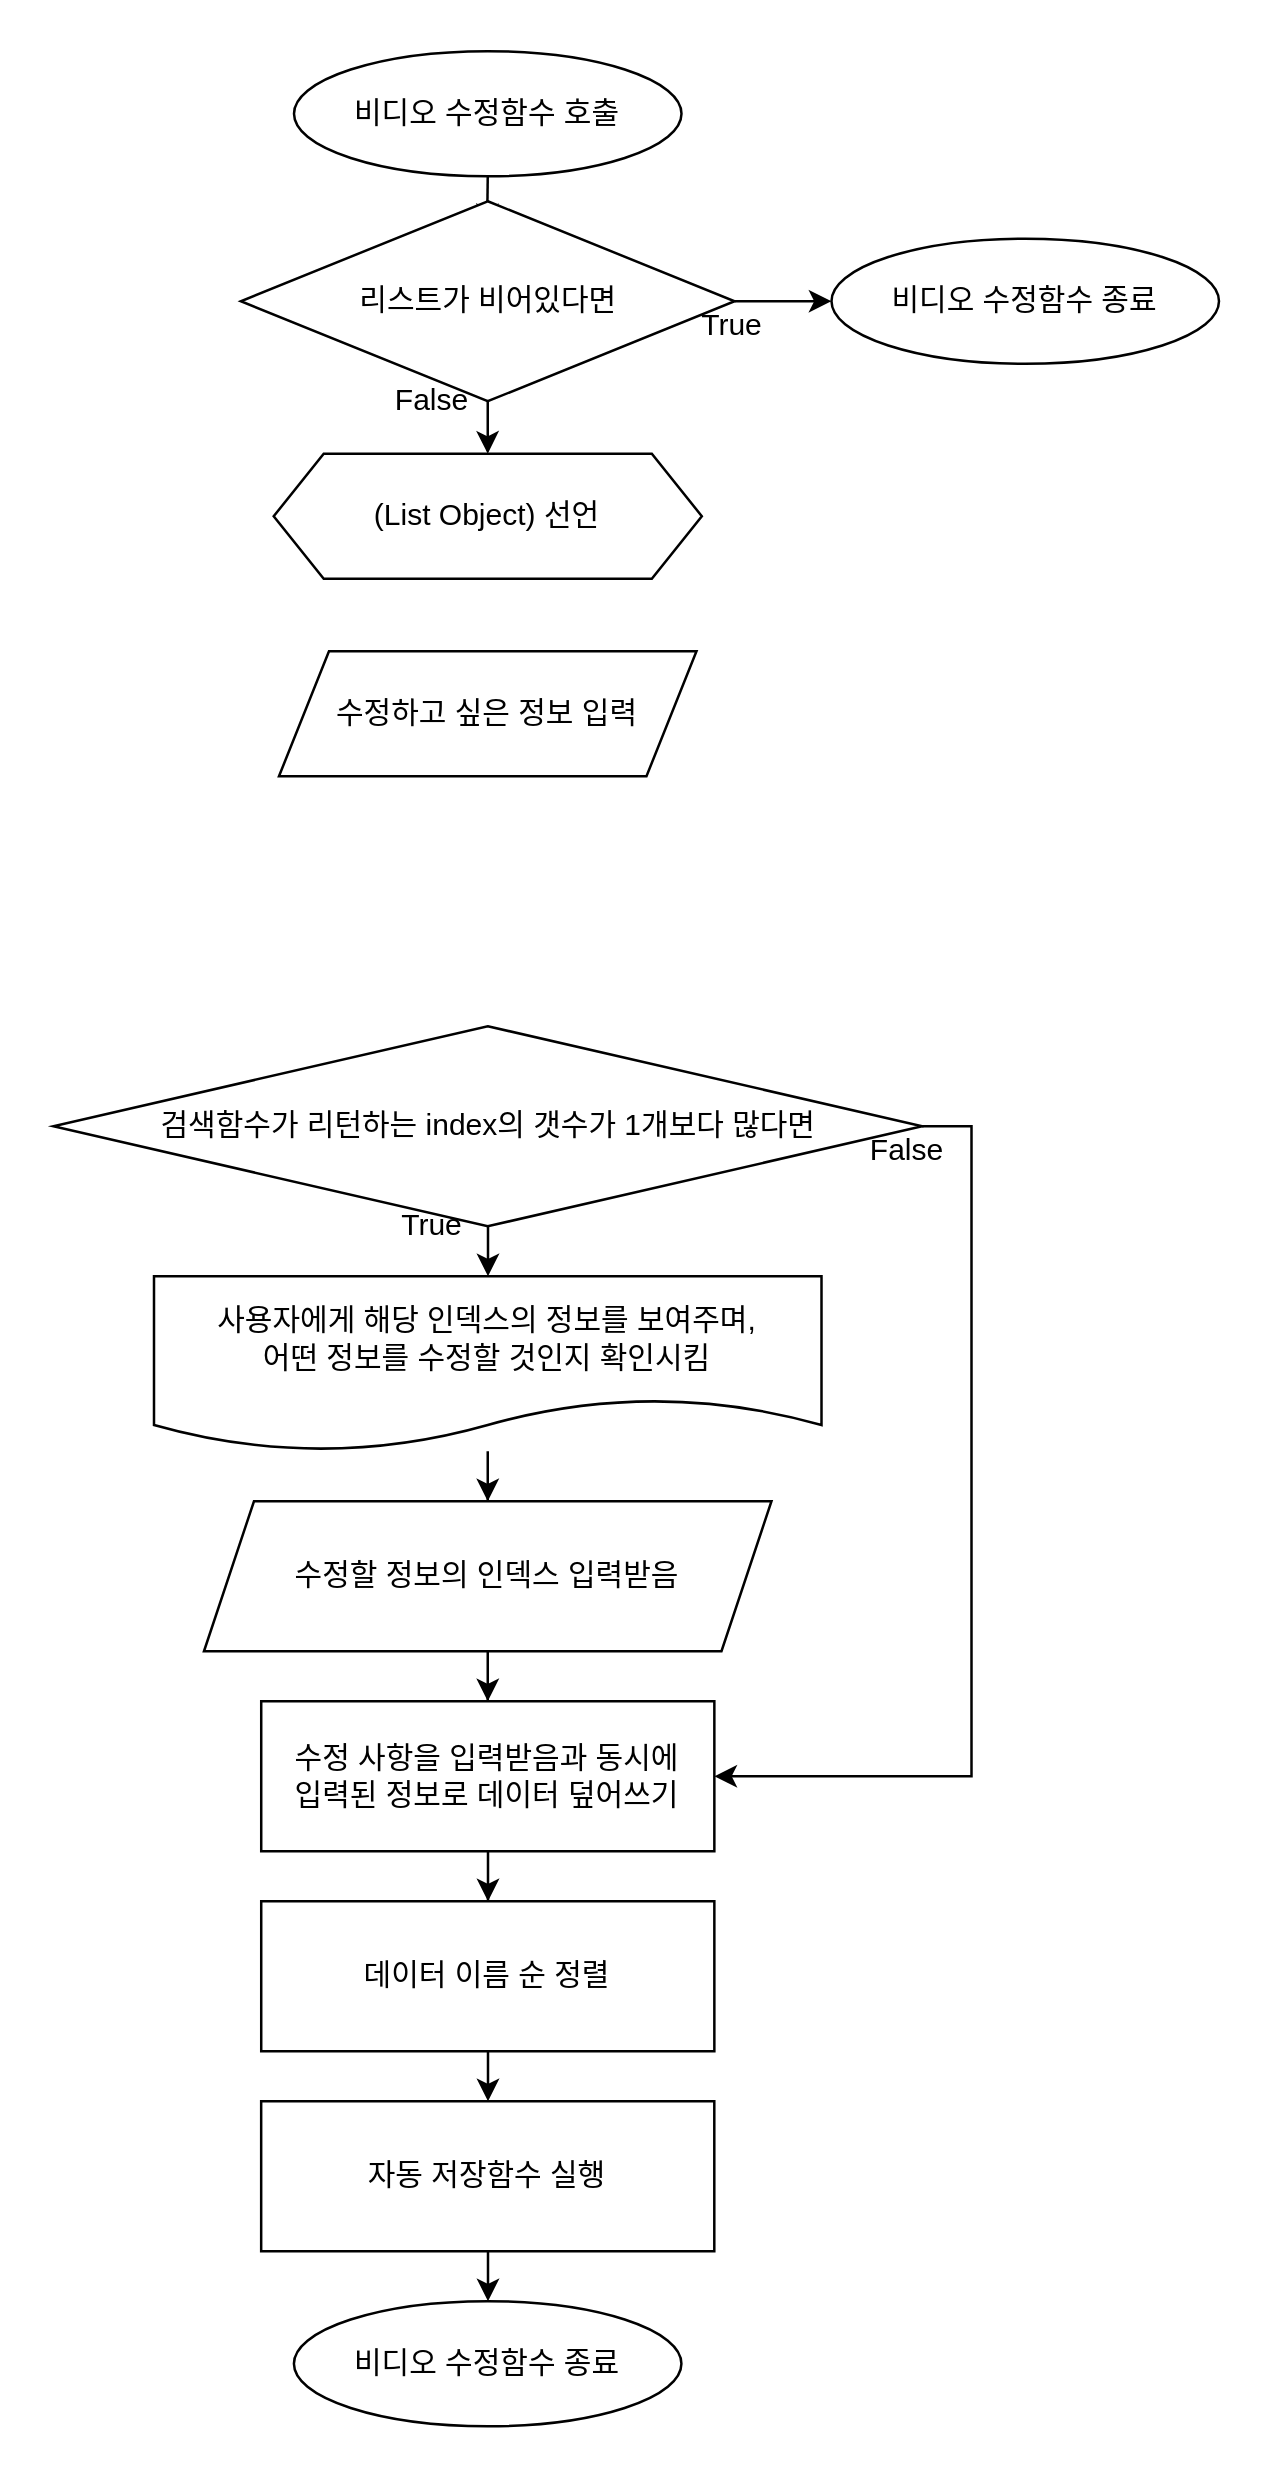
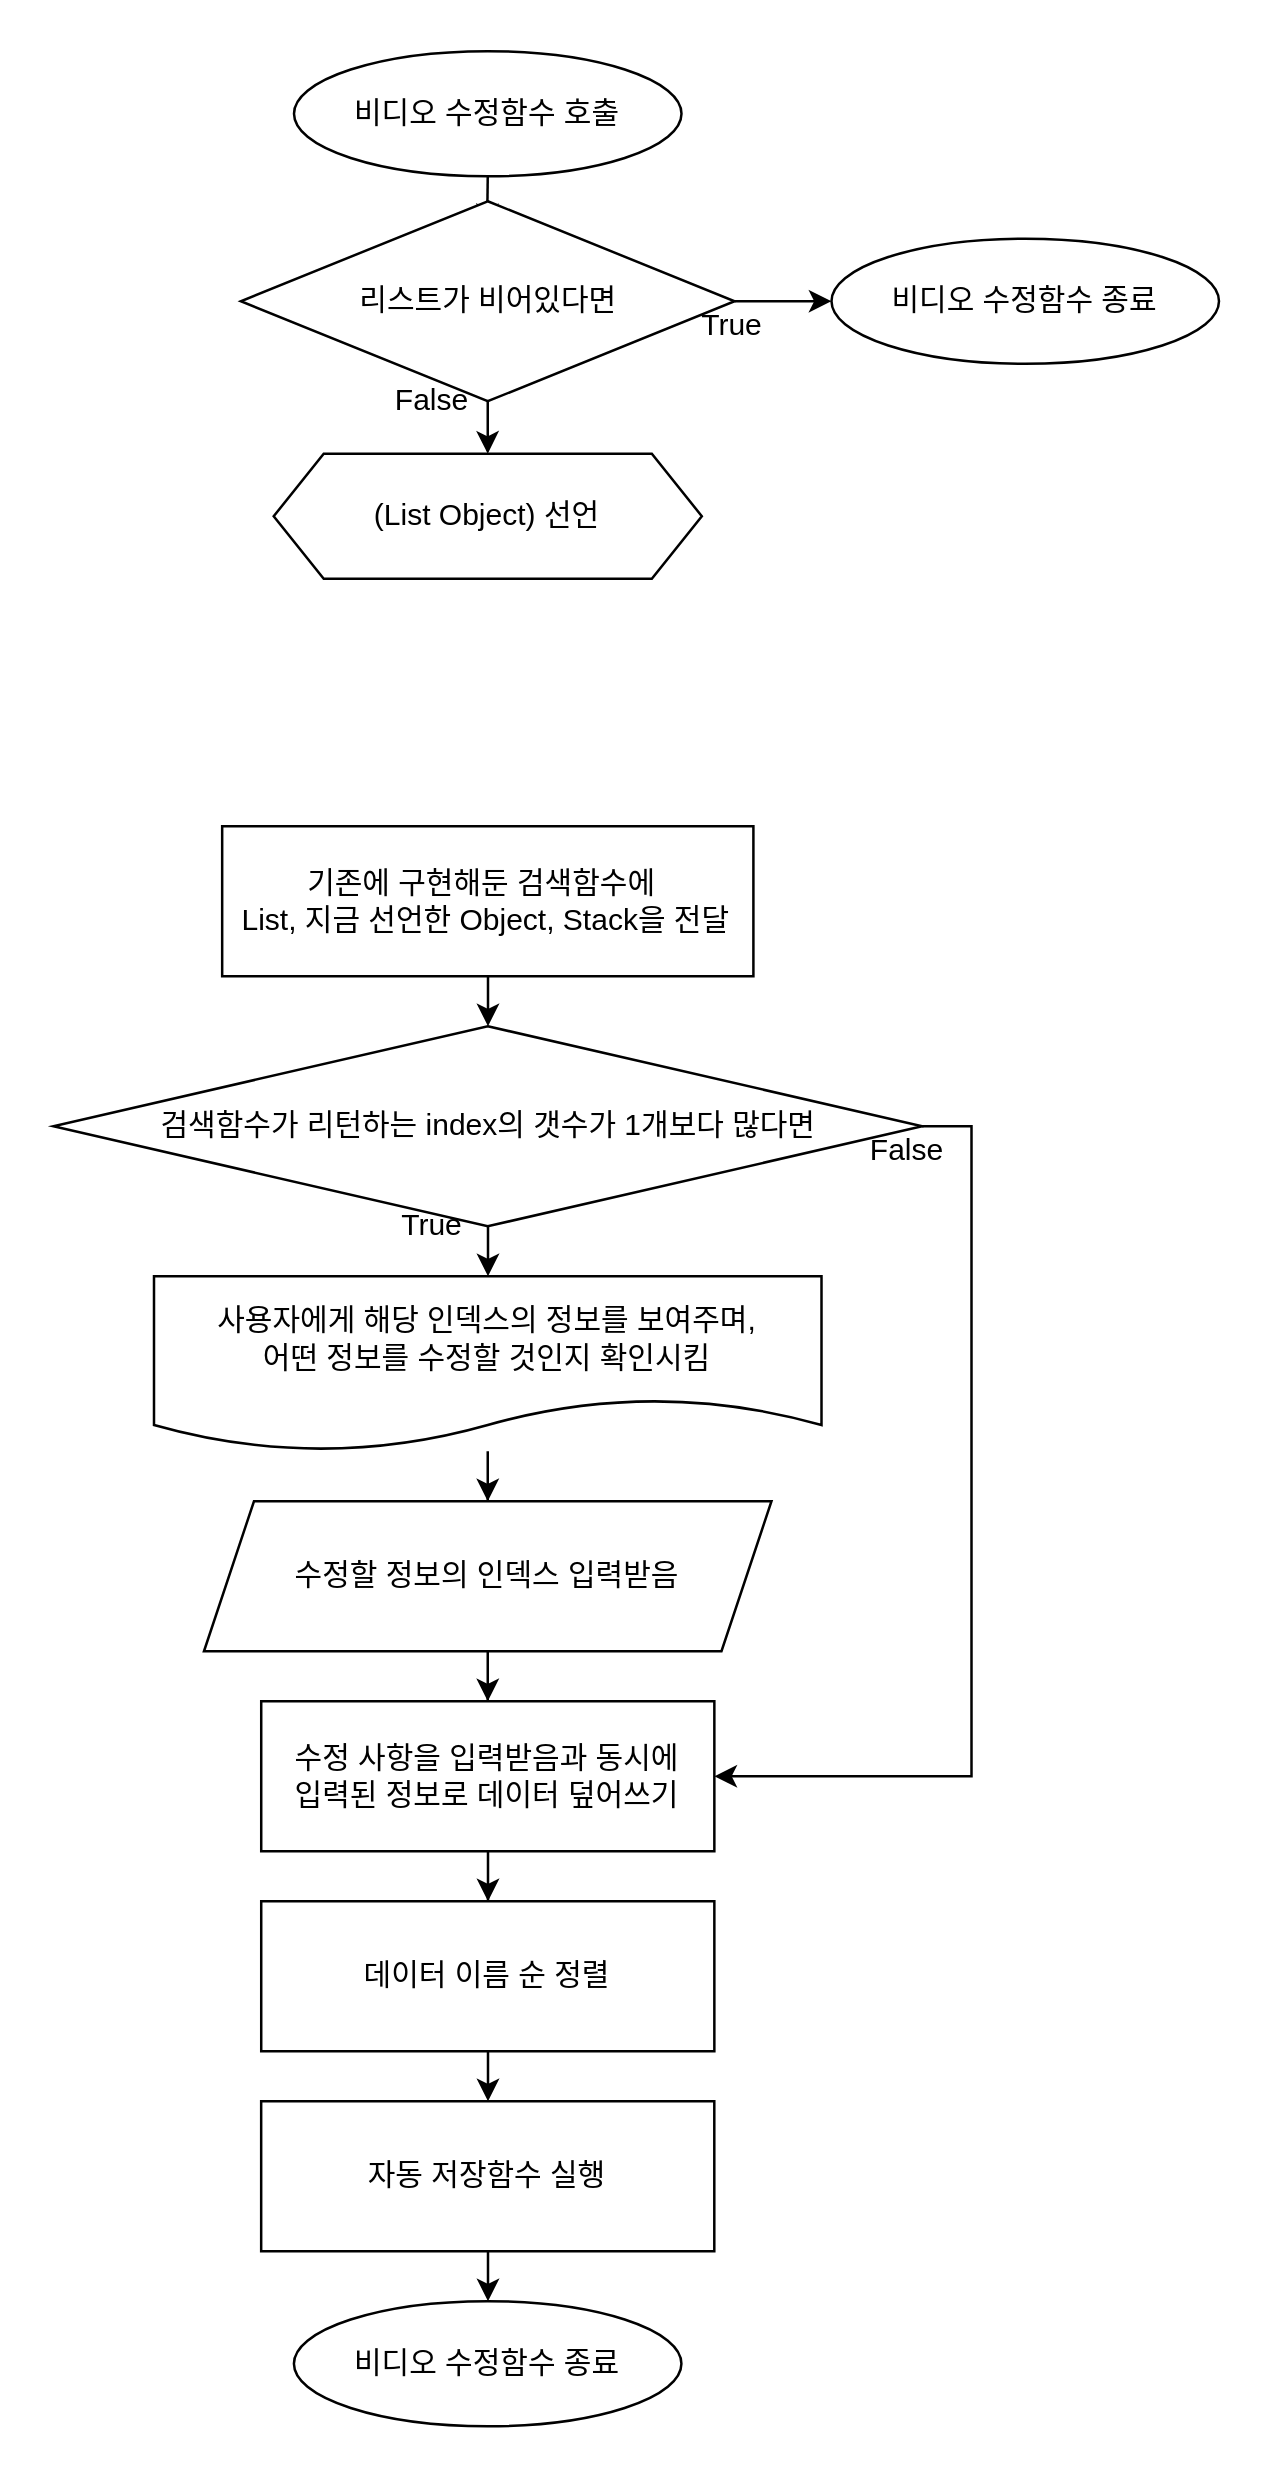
(487, 714) -> none
none -> (488, 901)
none -> (488, 993)
